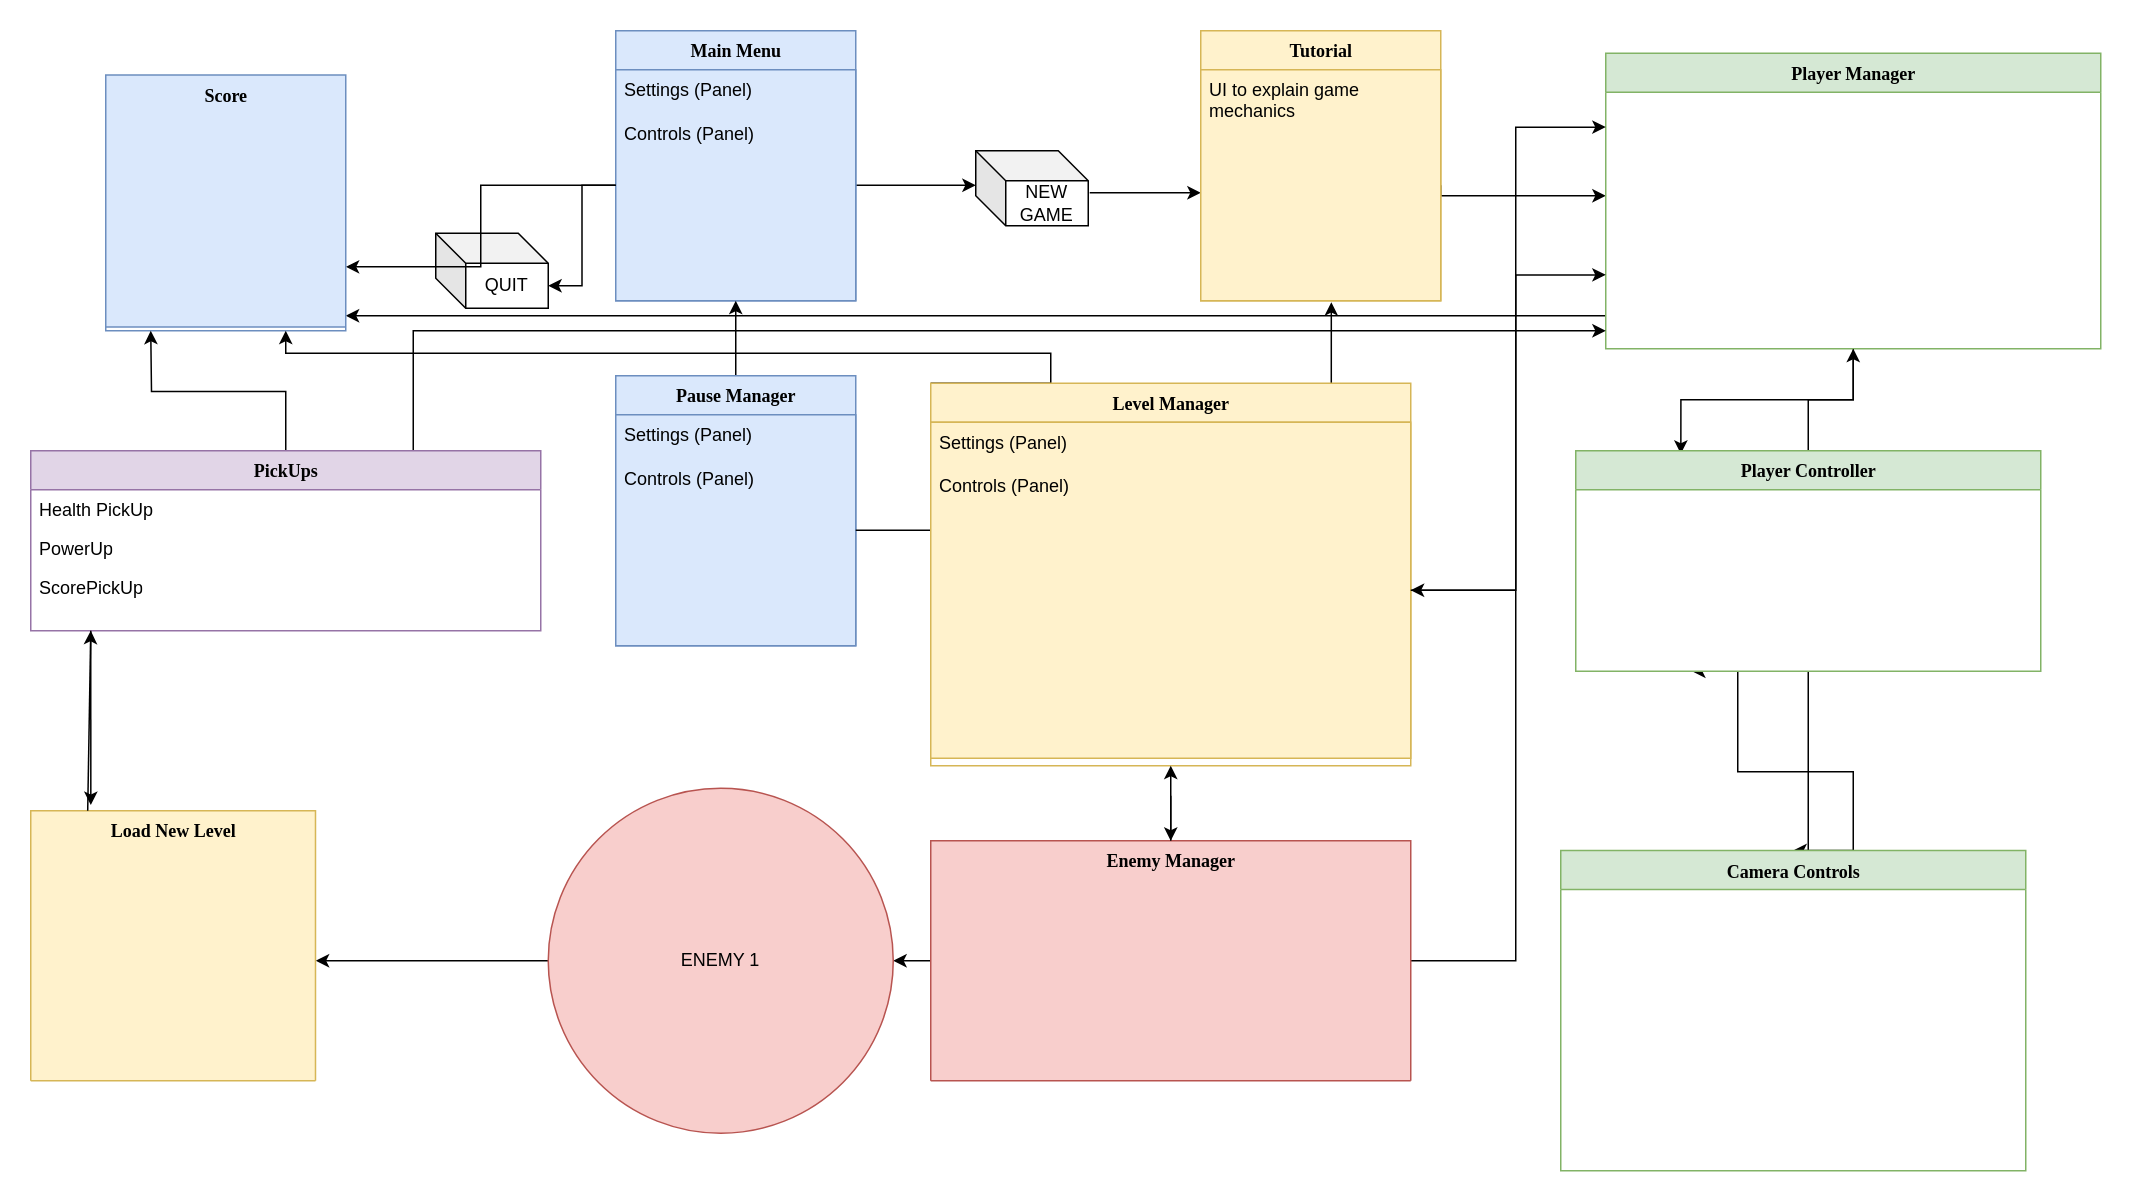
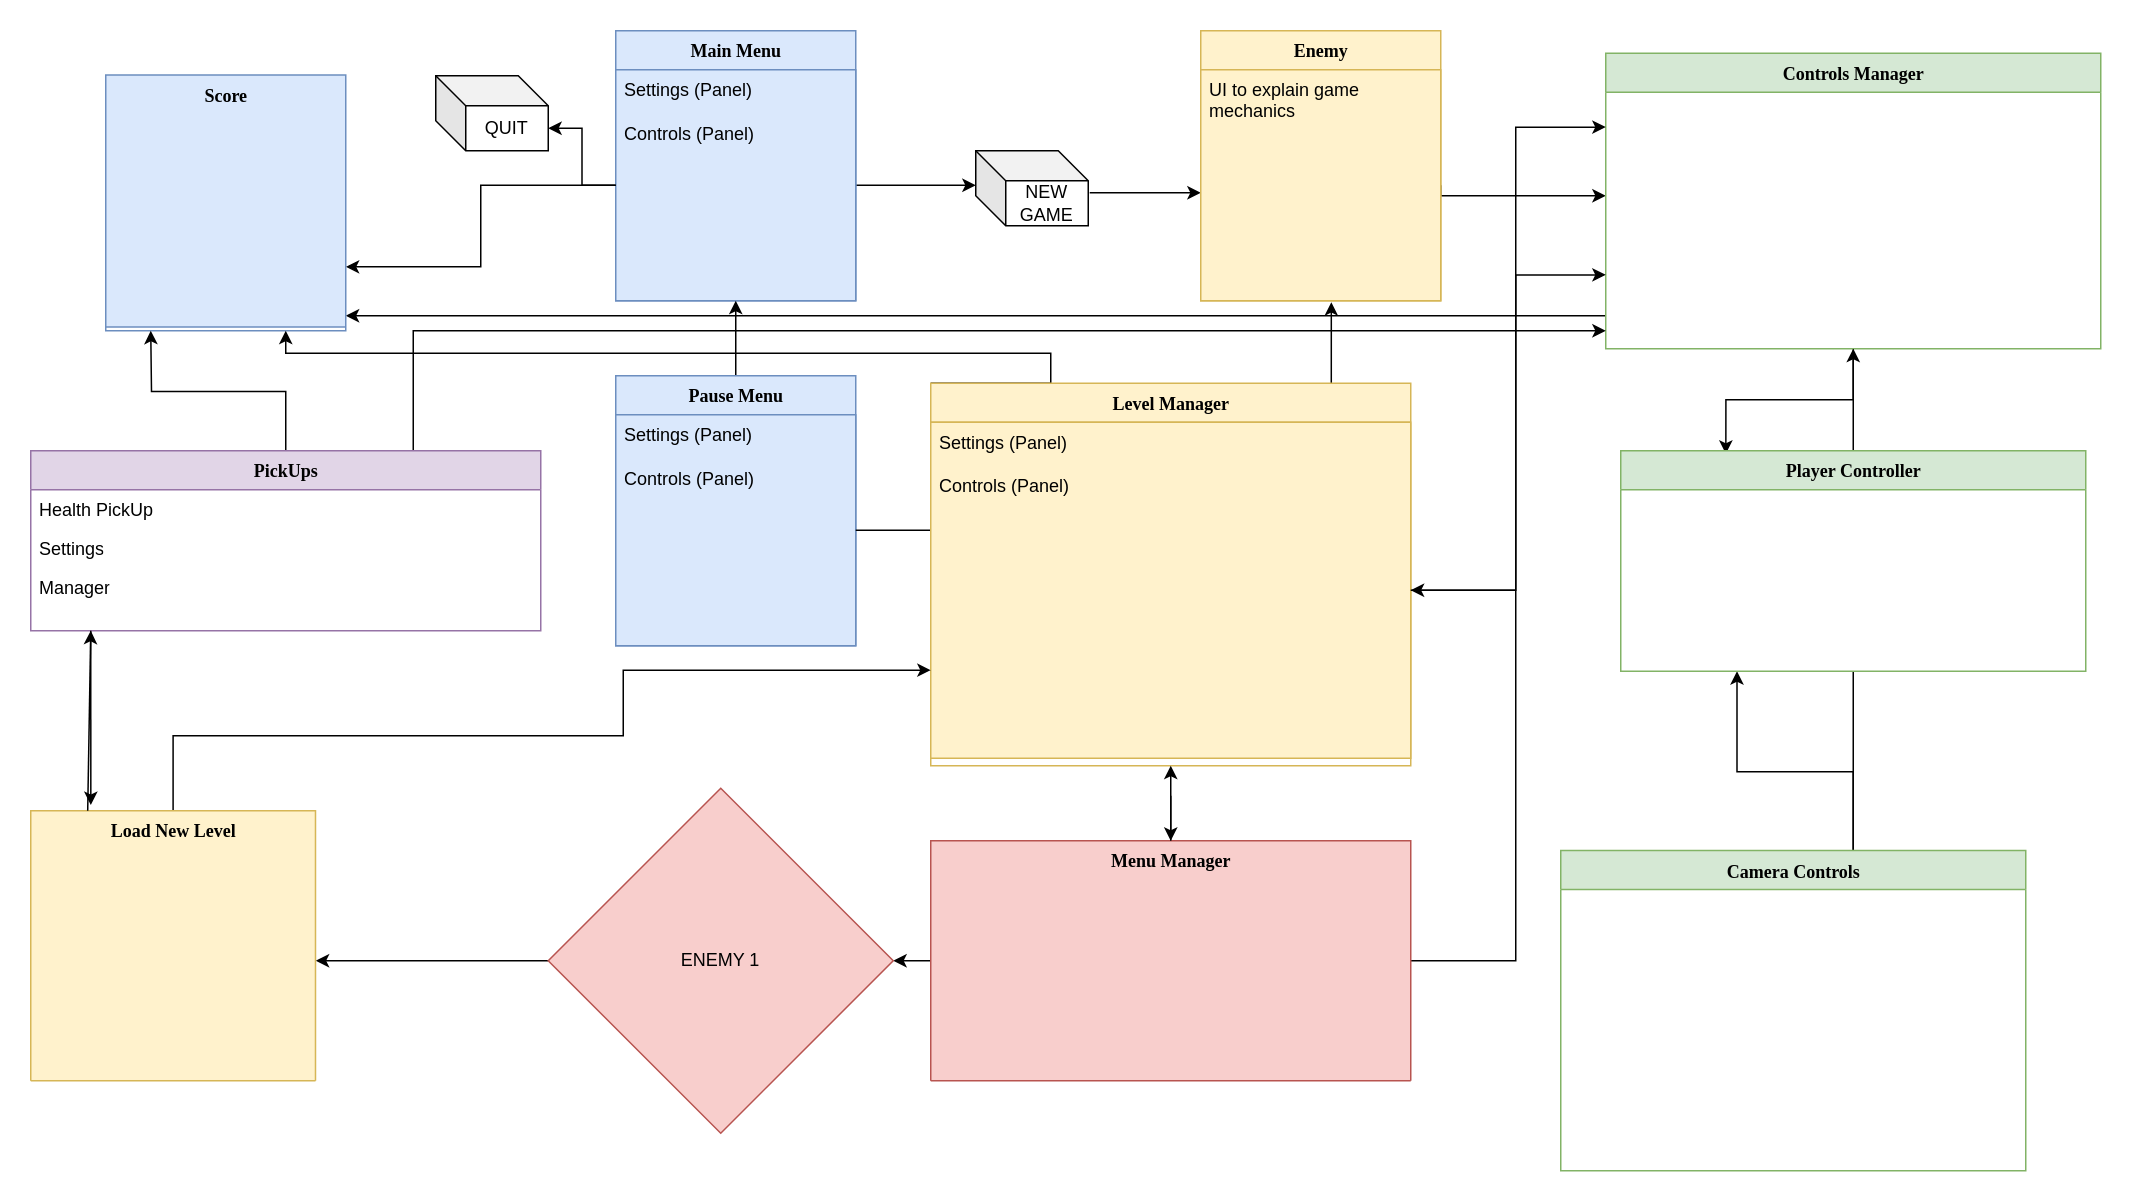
(1322, 52) -> (1322, 52)
(1854, 75) -> (1854, 75)
(492, 271) -> (492, 113)
(737, 397) -> (737, 397)
(75, 550) -> (78, 550)
(1808, 561) -> (1853, 561)
(93, 589) -> (75, 589)
none -> (541, 736)
(1172, 862) -> (1172, 862)
(721, 961) -> (721, 961)
